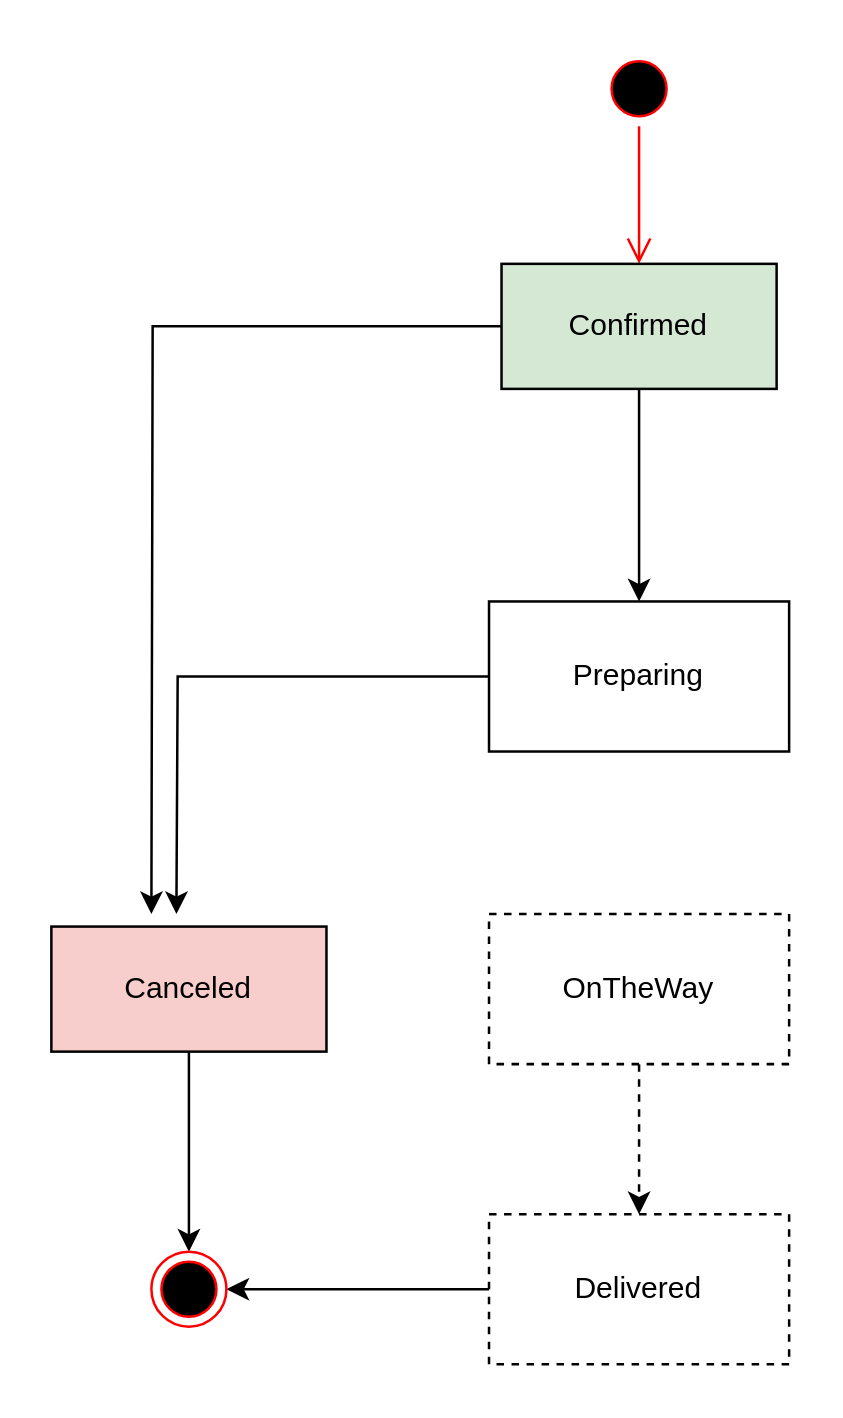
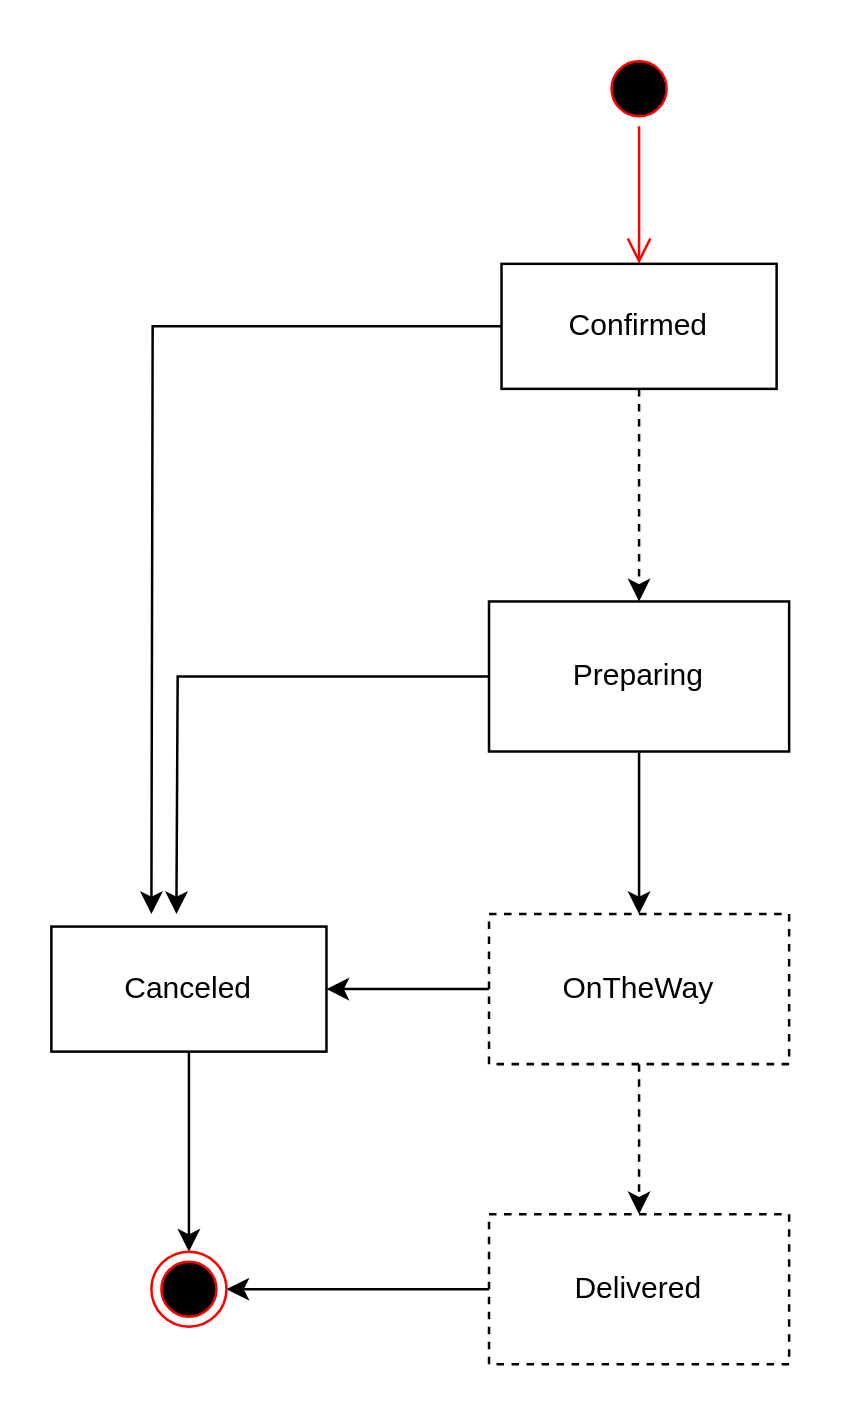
(639, 326) -> (639, 326)
(639, 490) -> (639, 490)
none -> (639, 825)
(189, 989) -> (189, 989)
none -> (415, 989)
